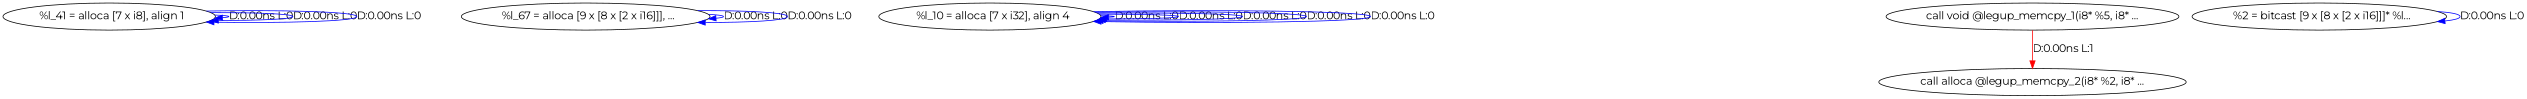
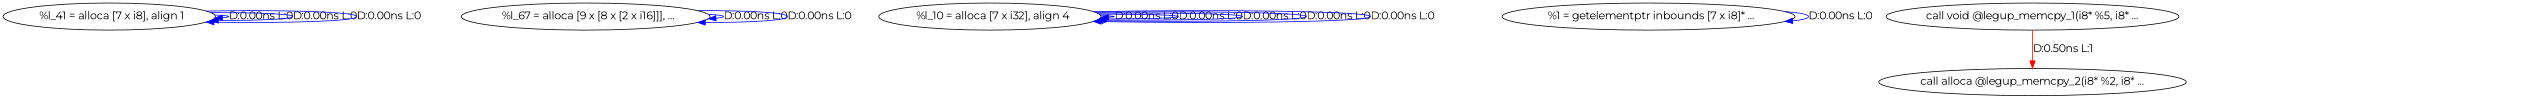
none -> (1649, 17)
(2319, 17) -> none
(2063, 49) -> (2063, 49)
